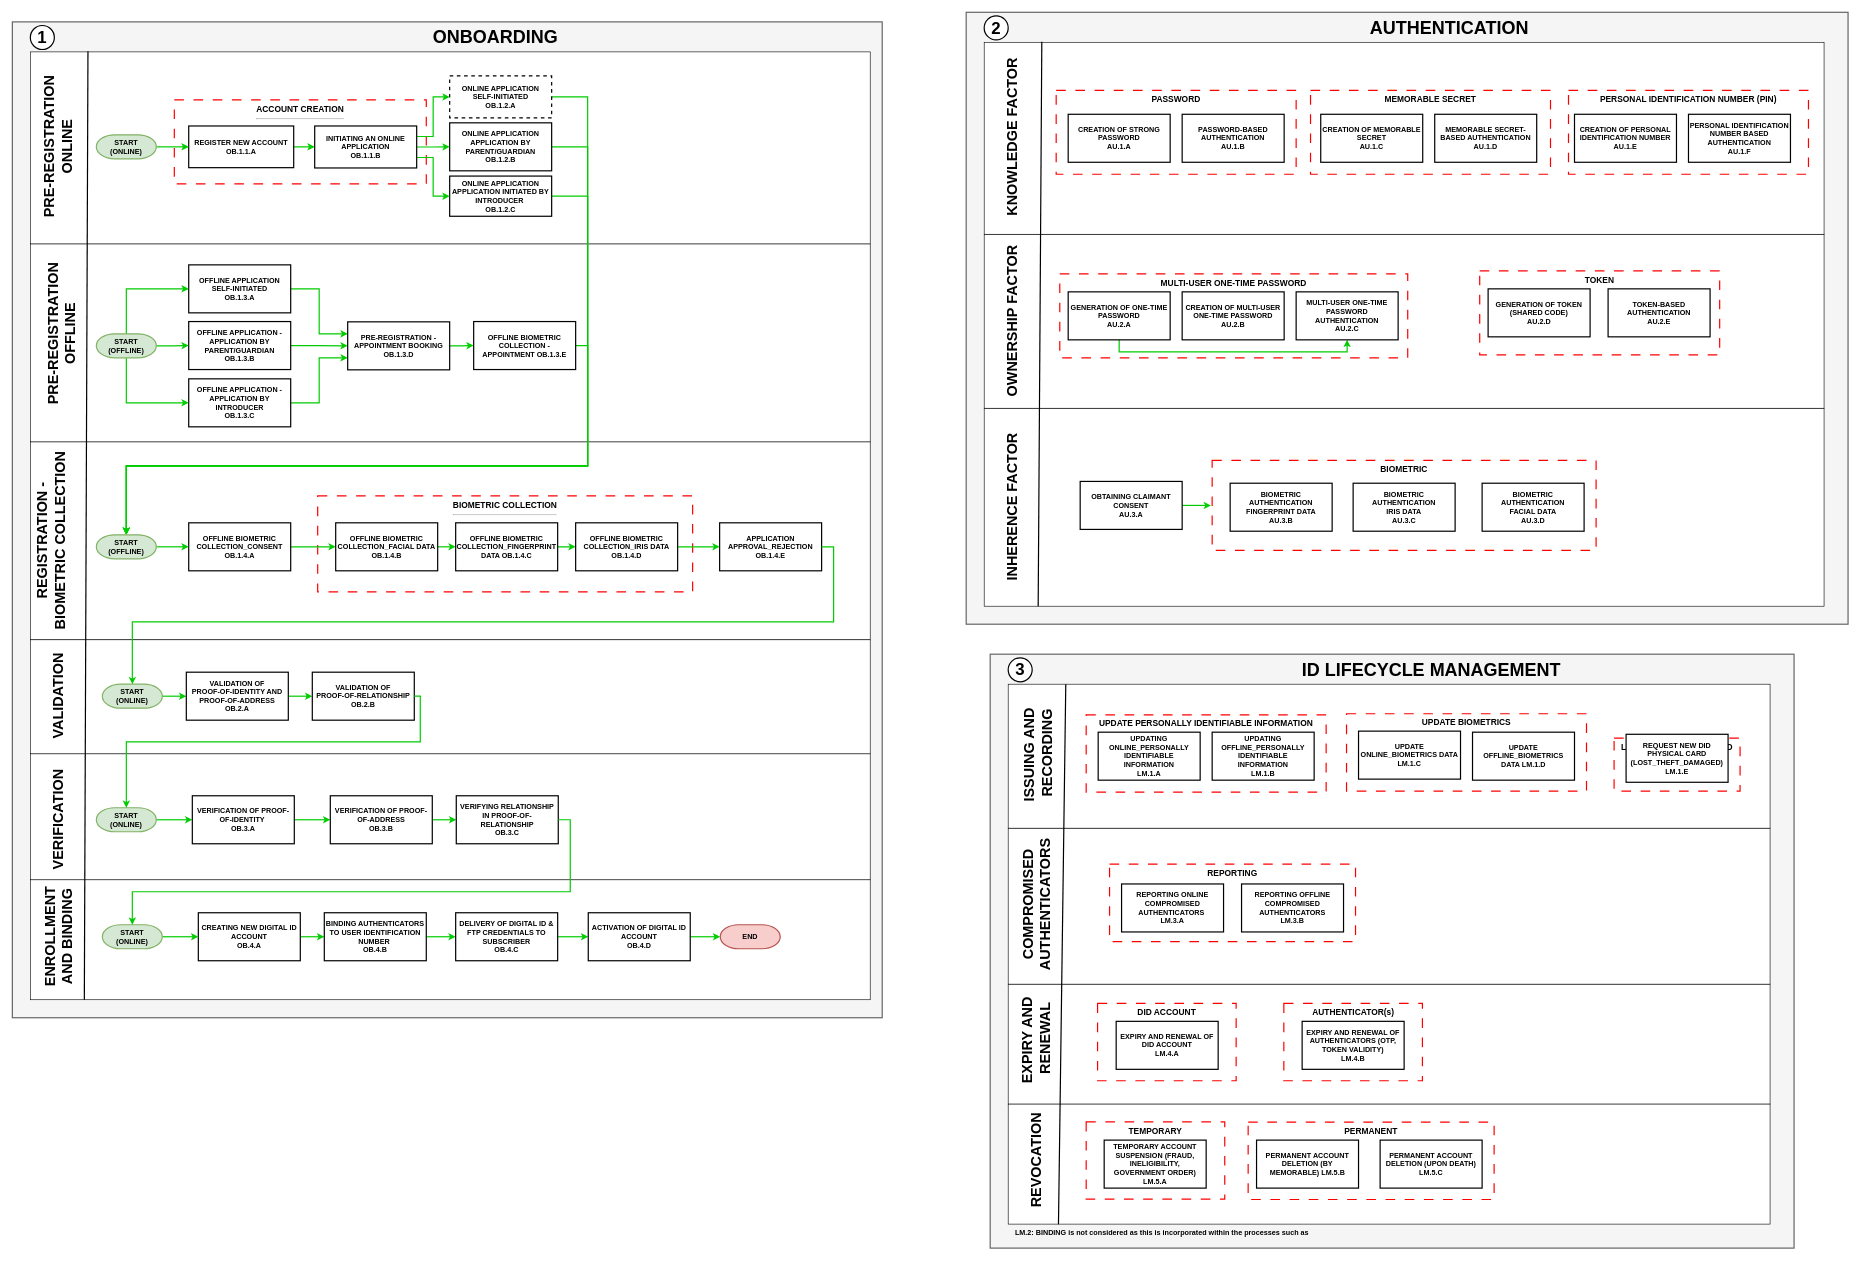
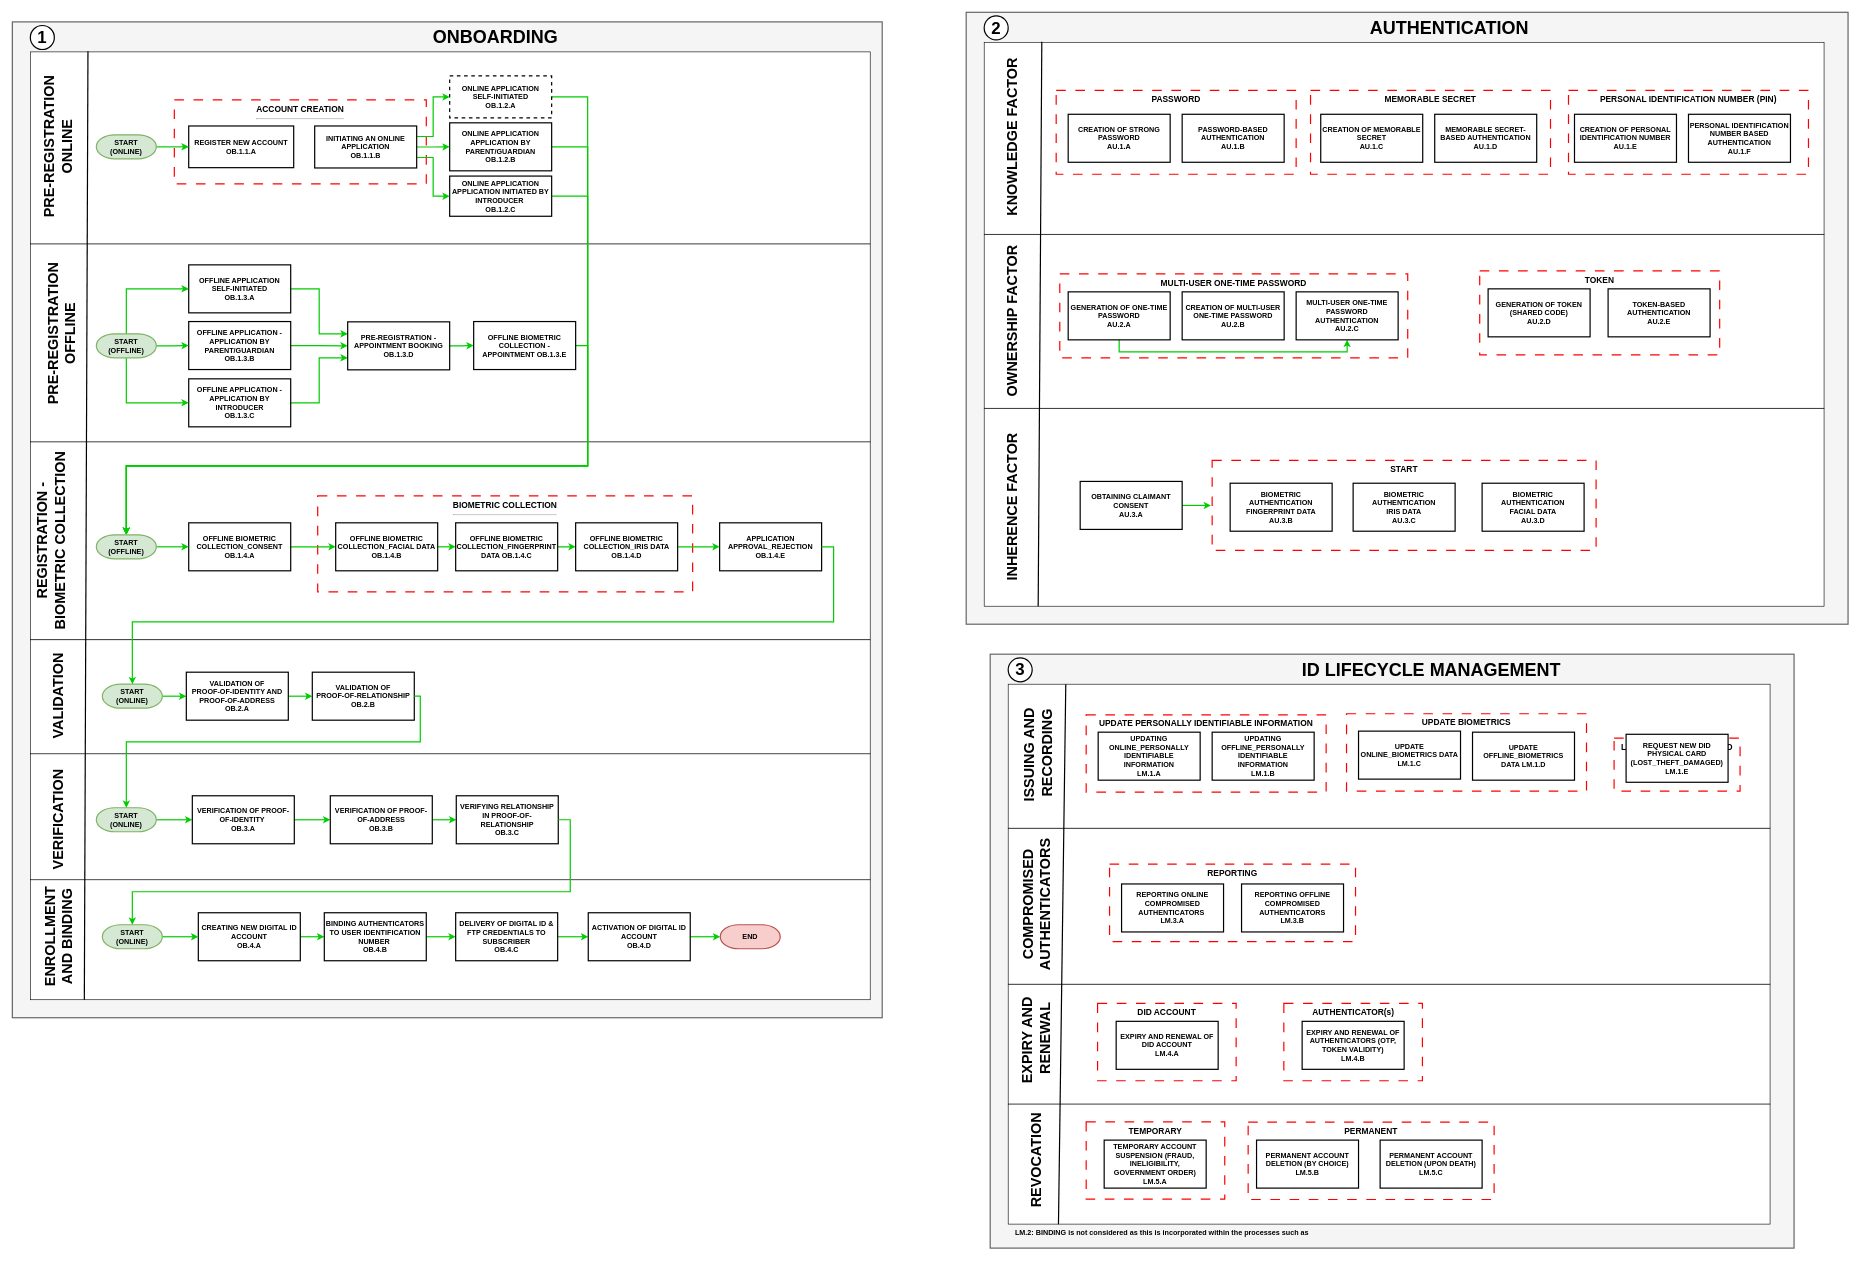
(302, 147) -> none
(1404, 470) -> (1404, 470)
(1308, 1164) -> (1308, 1164)
